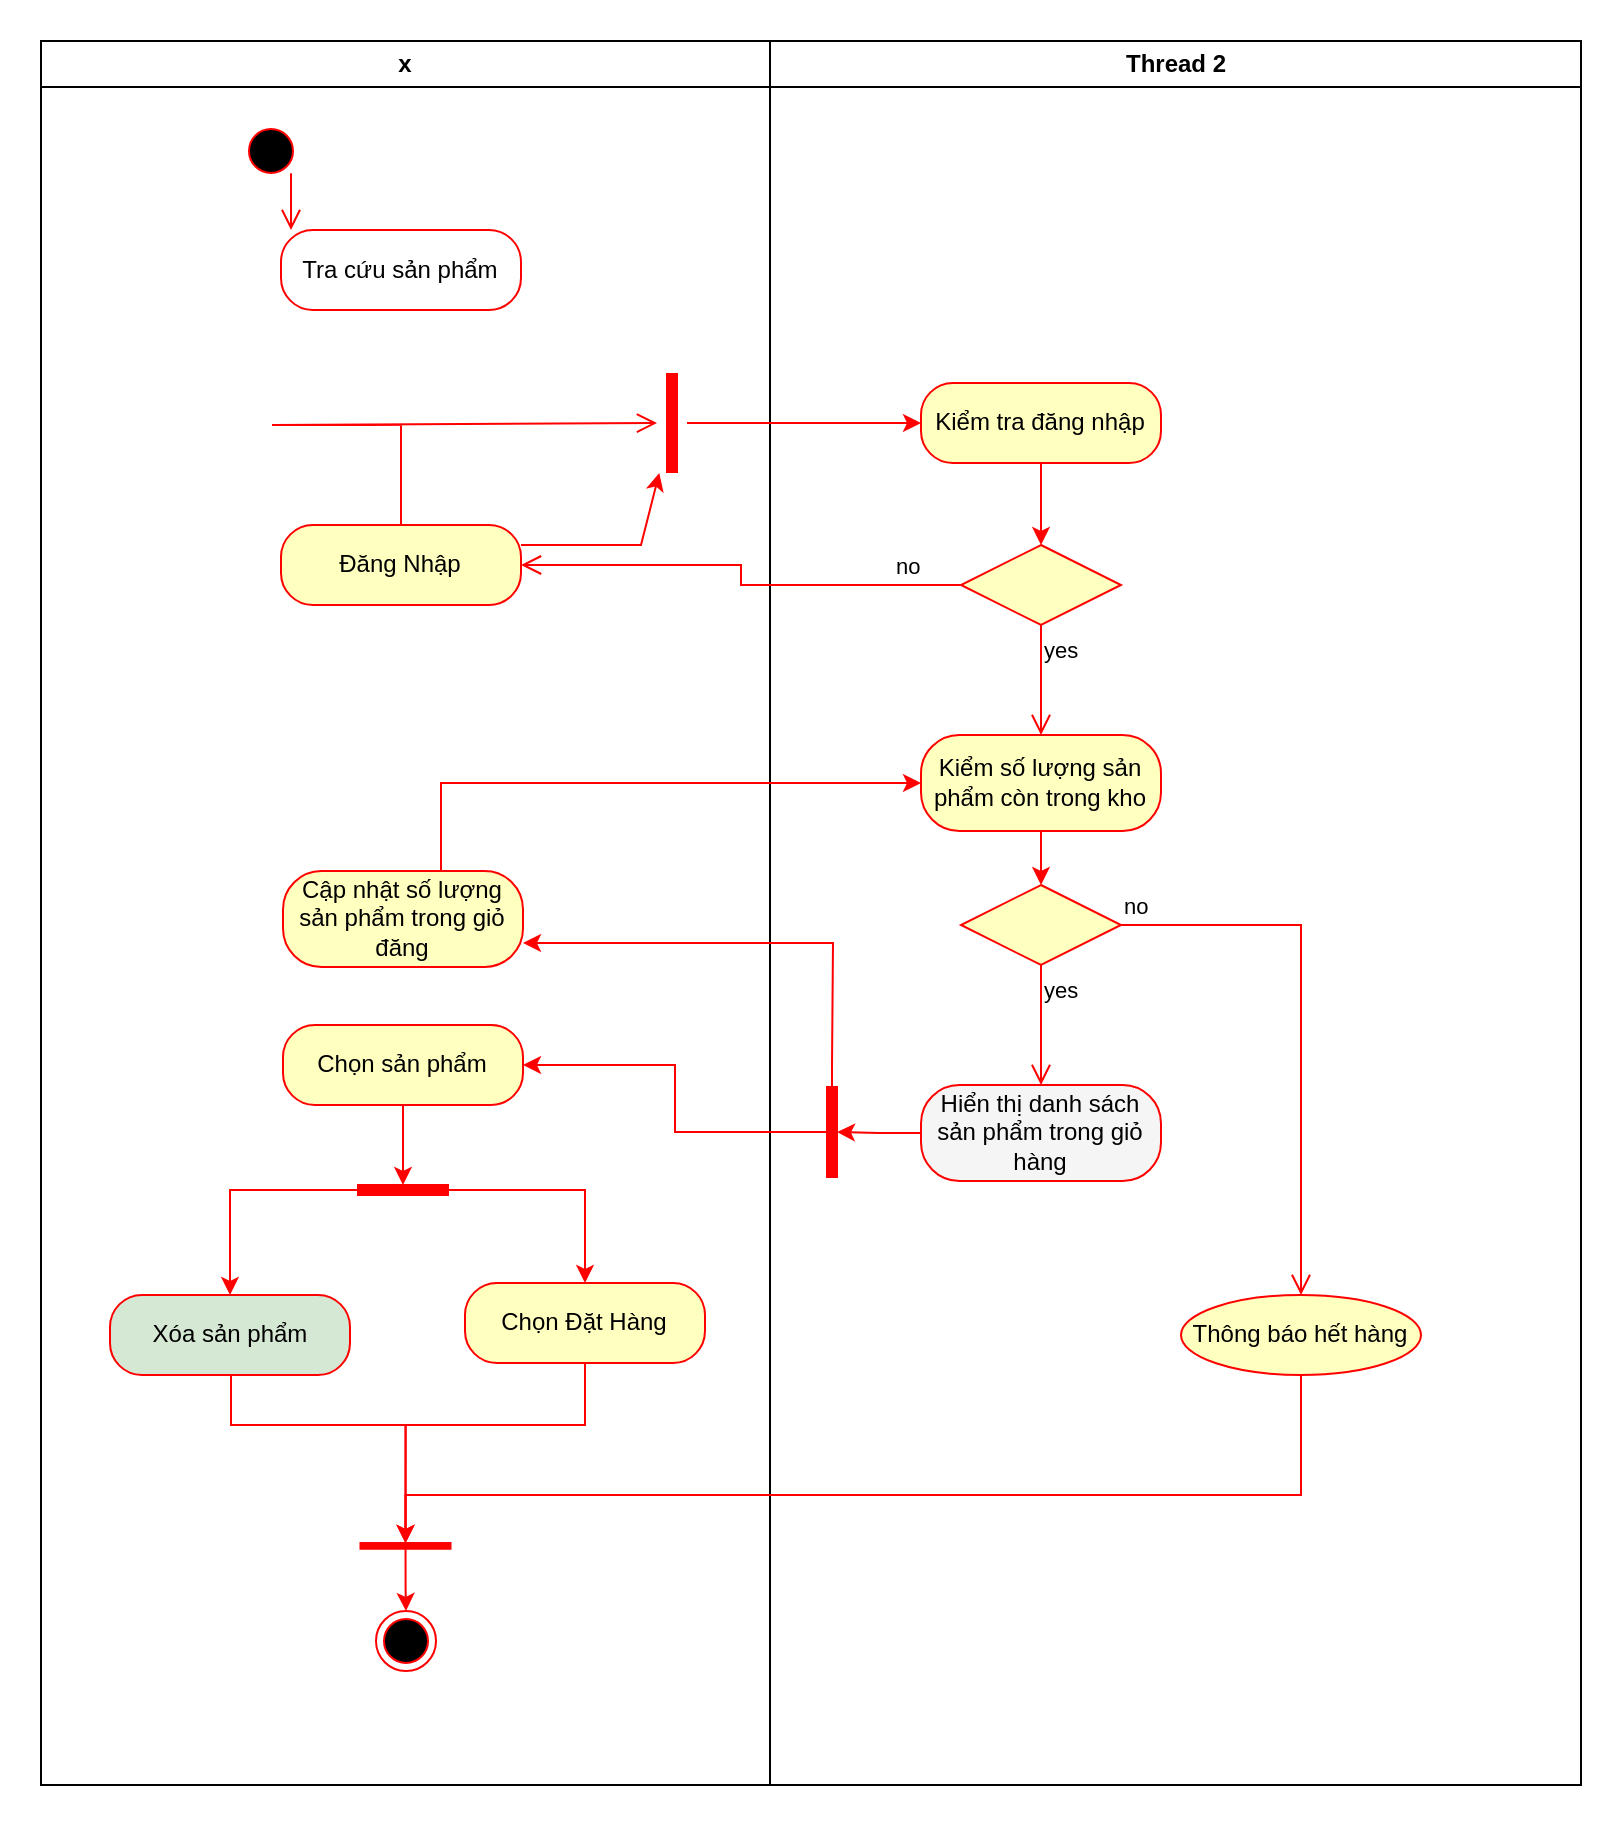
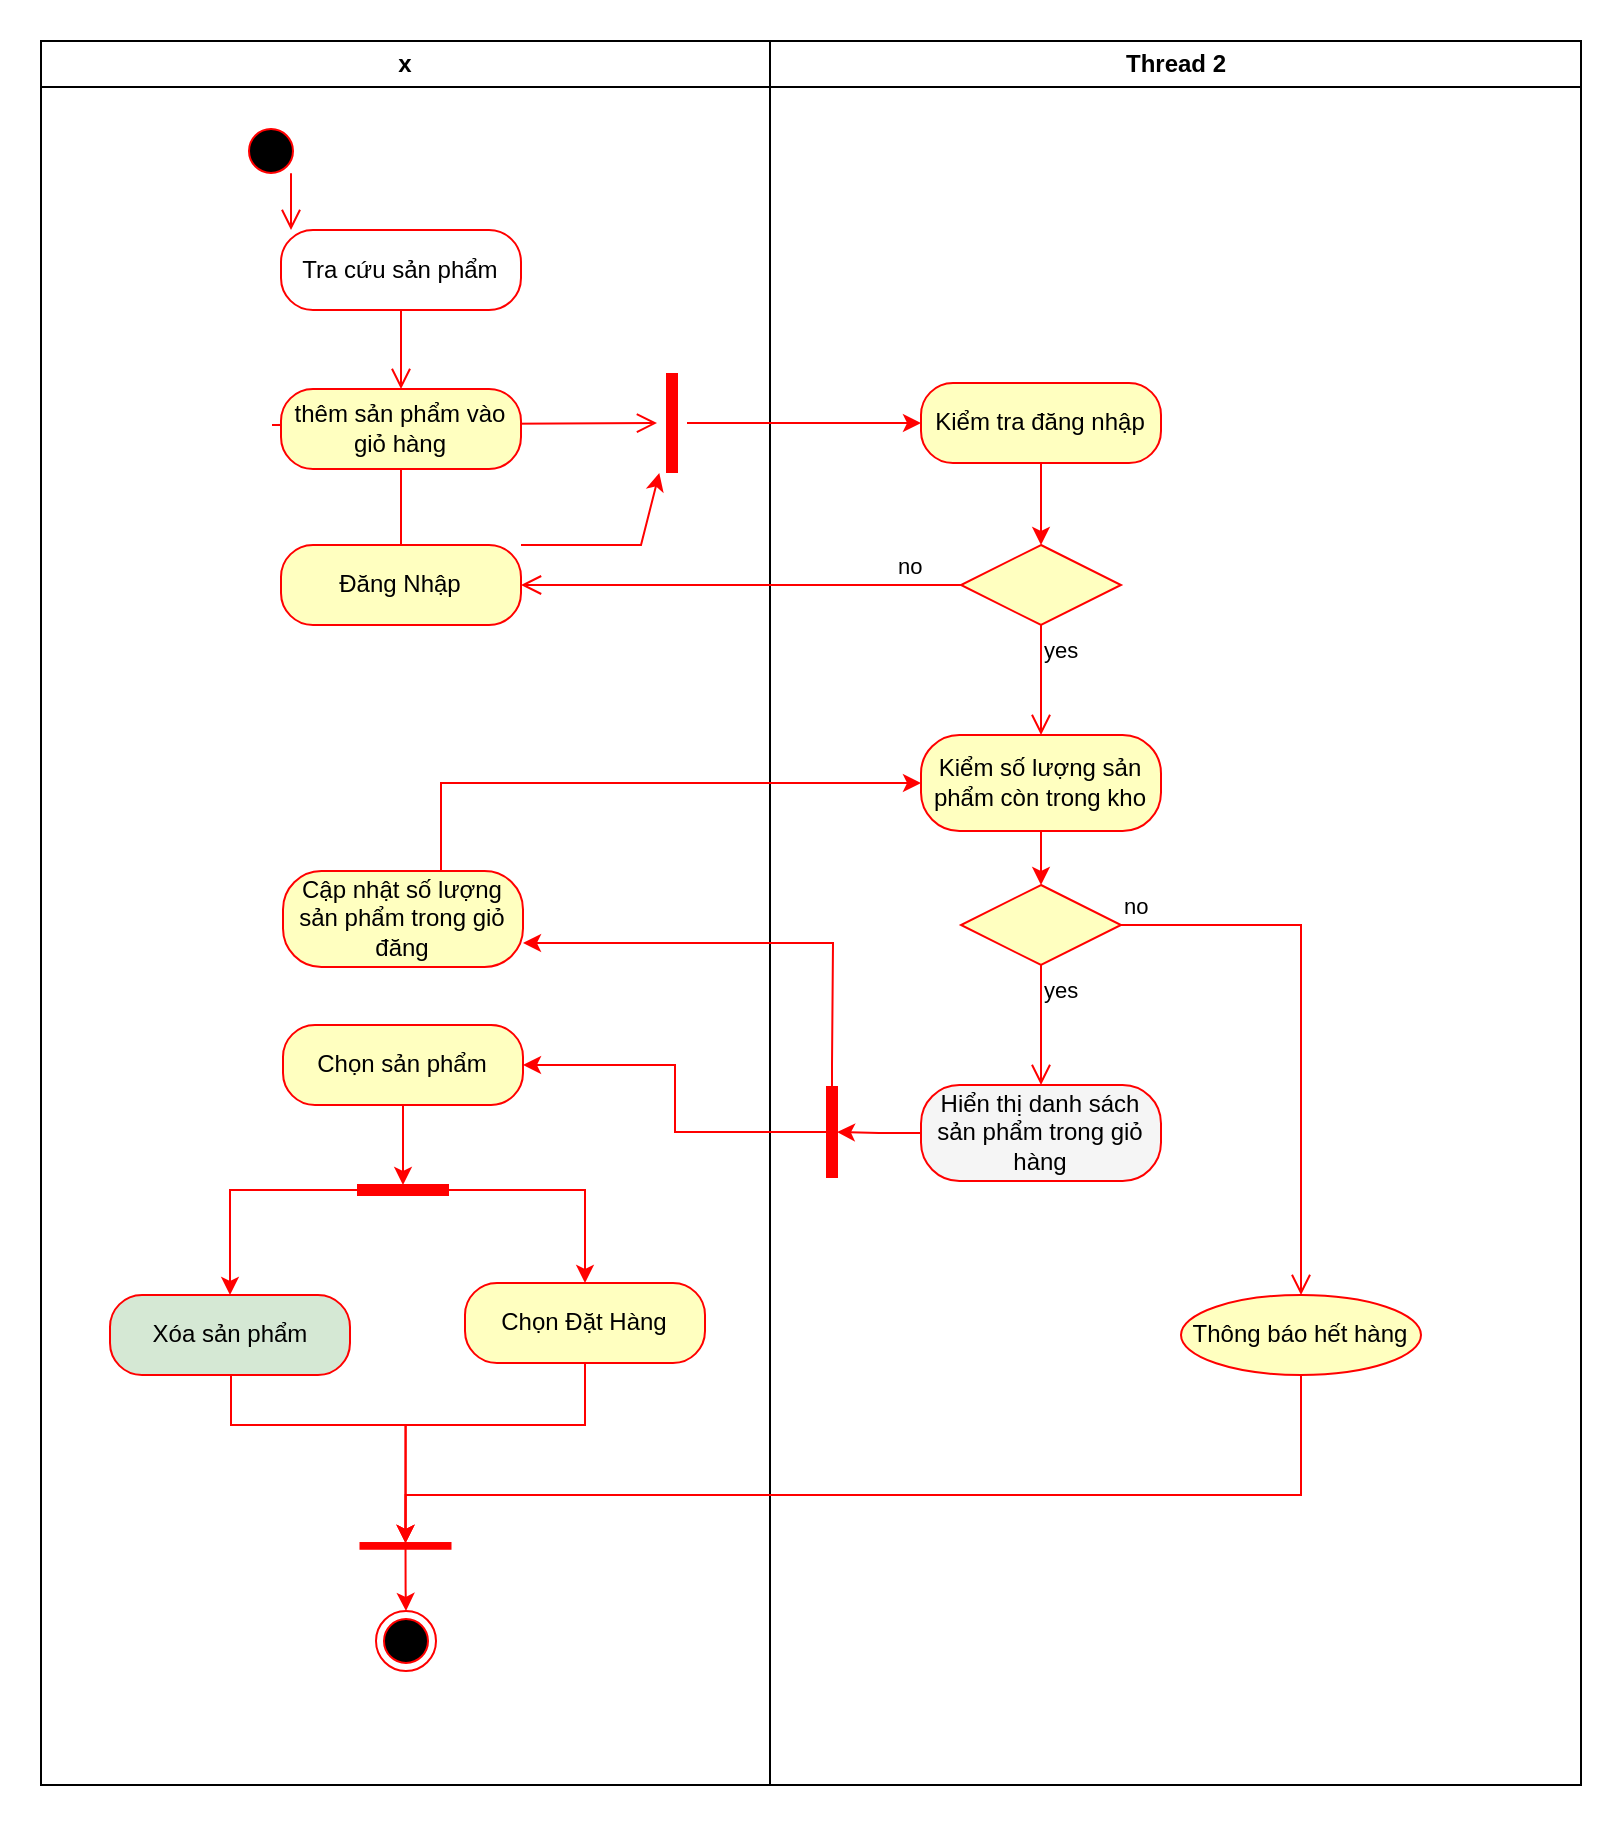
none -> (401, 347)
none -> (401, 429)
(401, 565) -> (401, 585)
